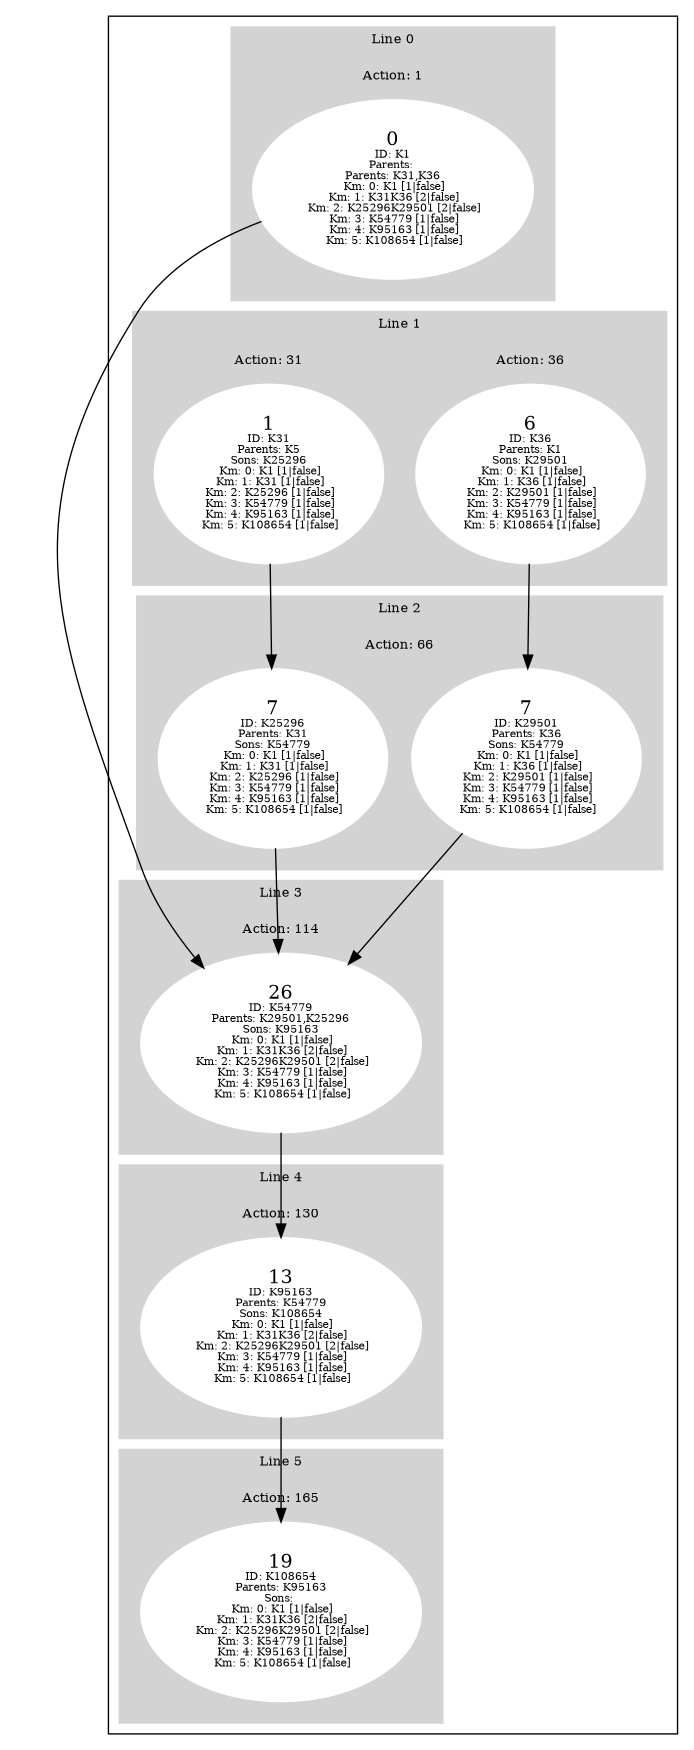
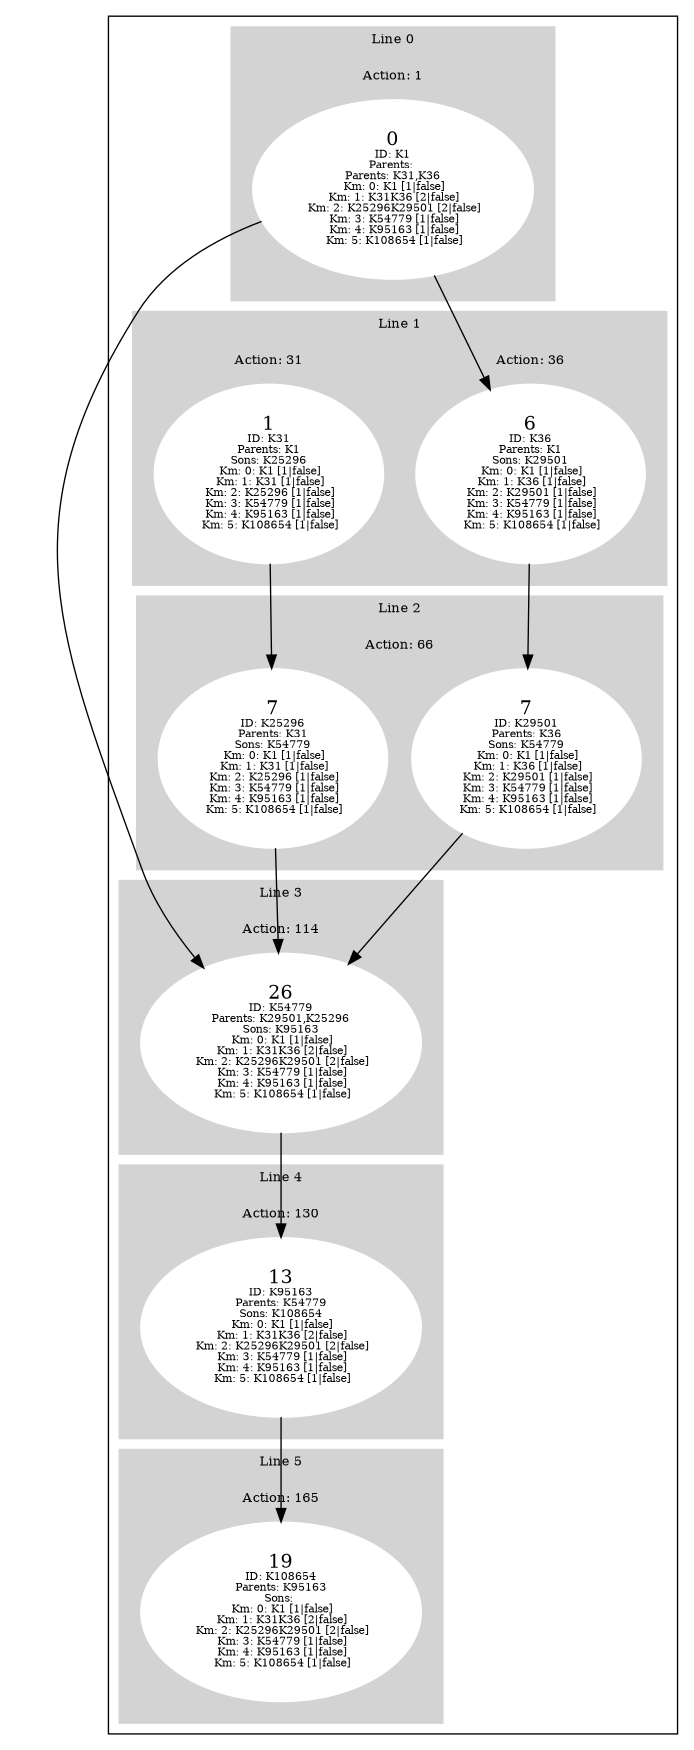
none -> (459, 326)
(269, 450) -> (269, 450)
